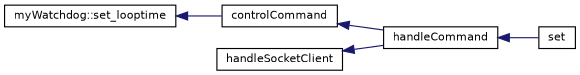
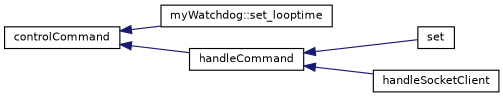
(205, 16) -> (146, 28)
(369, 47) -> (344, 71)
